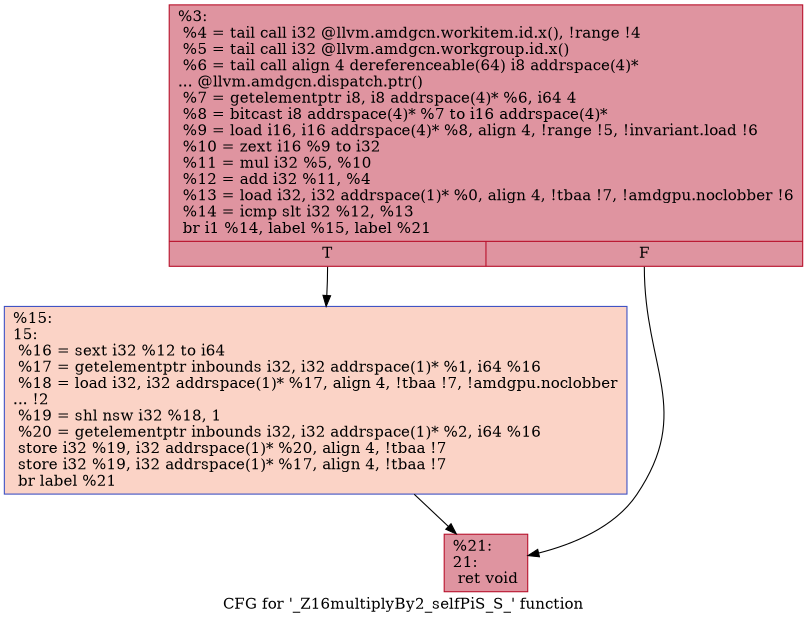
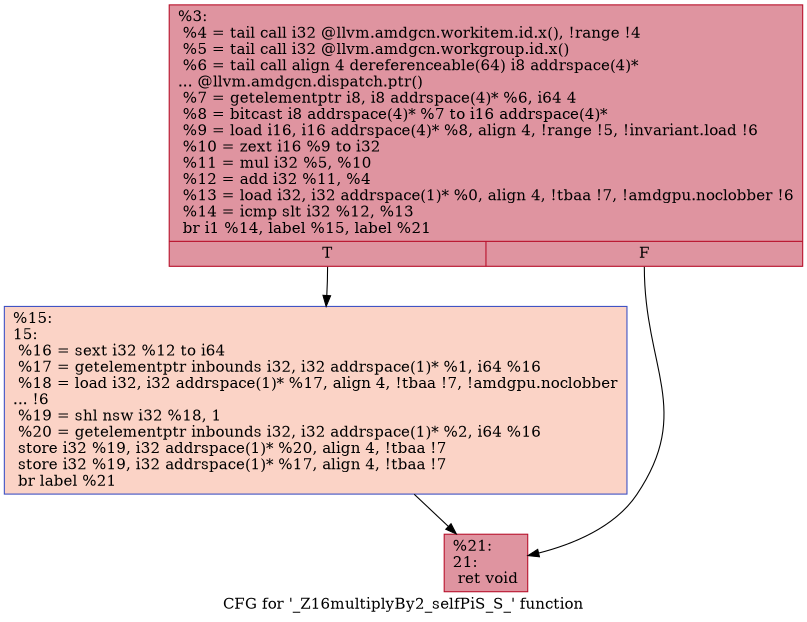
(31, 400) -> (31, 400)
